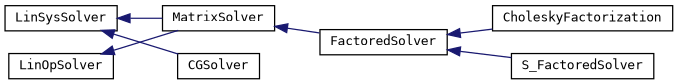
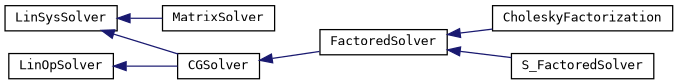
(304, 31) -> (296, 55)
(154, 38) -> (152, 66)
